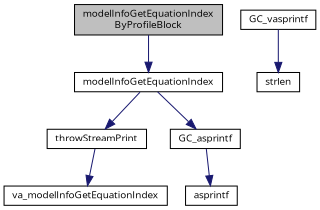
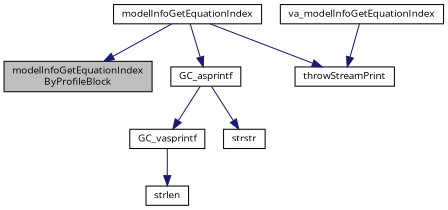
(149, 49) -> (142, 40)
none -> (189, 103)
(92, 162) -> (355, 40)
(211, 196) -> (244, 139)
